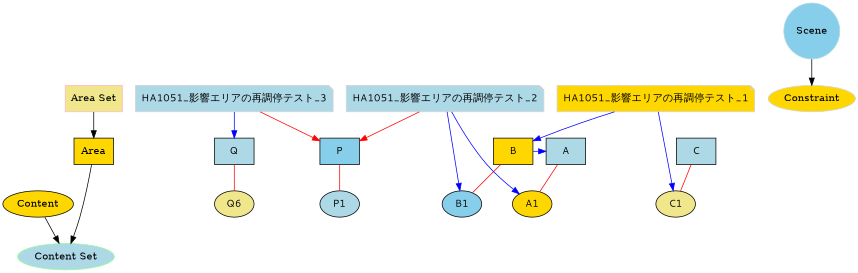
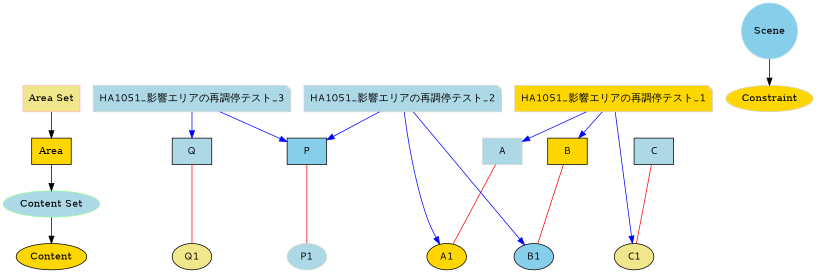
(287, 125) -> (250, 125)
(393, 125) -> (356, 124)
(536, 151) -> (558, 125)
(566, 151) -> (502, 151)
(234, 204) -> (192, 257)
(340, 204) -> (307, 257)
(50, 227) -> (51, 227)
